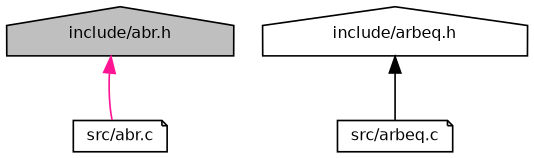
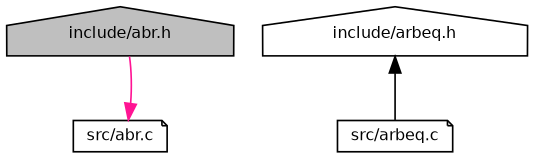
(109, 97) -> (131, 80)
